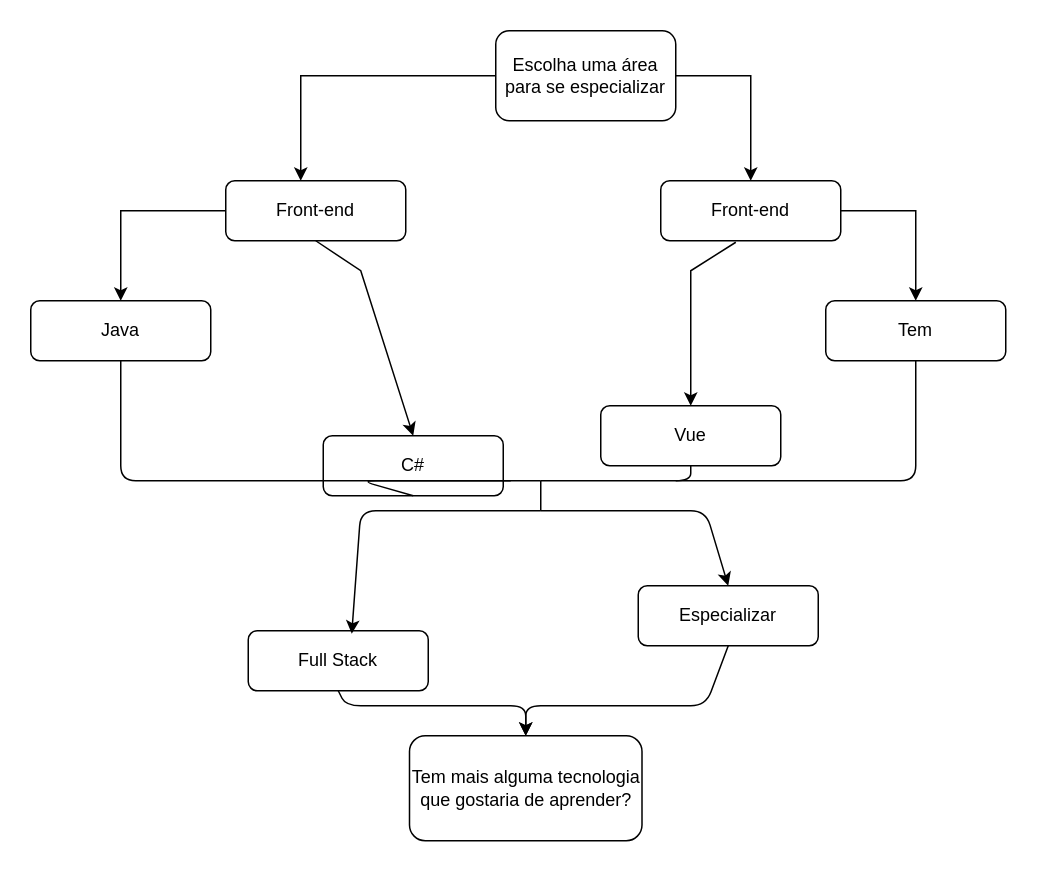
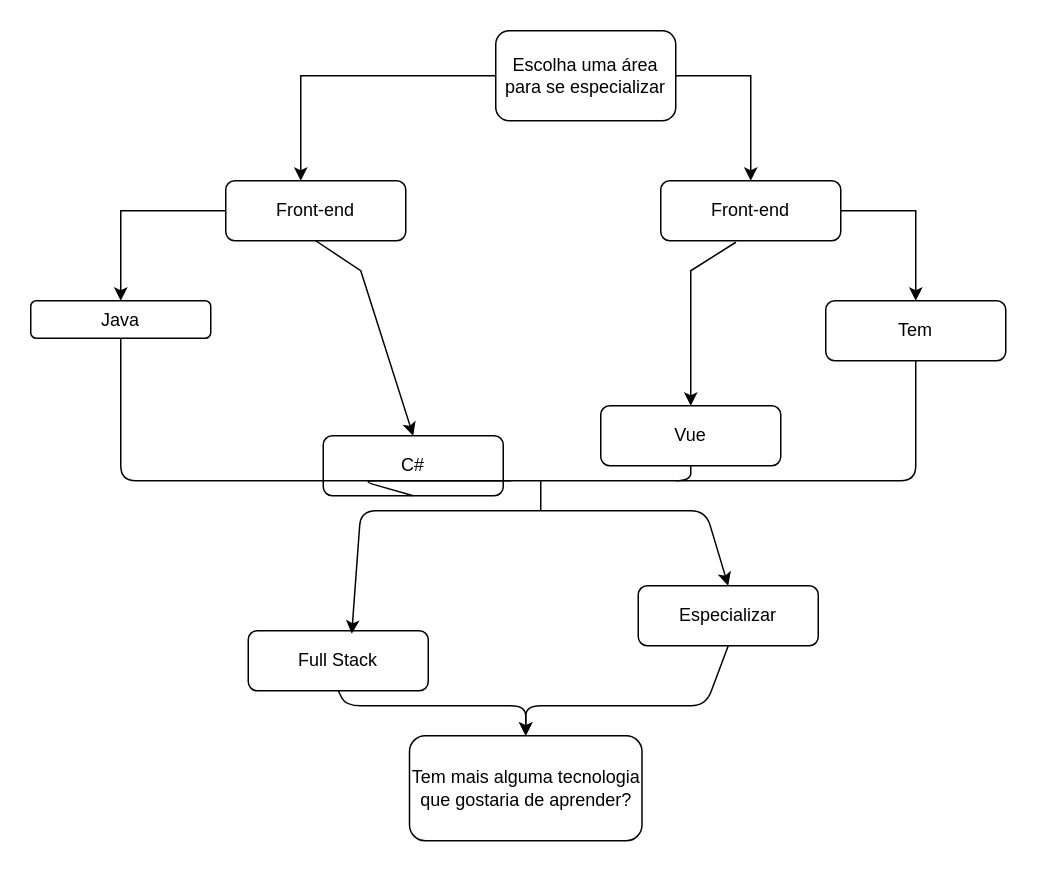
(121, 331) -> (121, 320)
